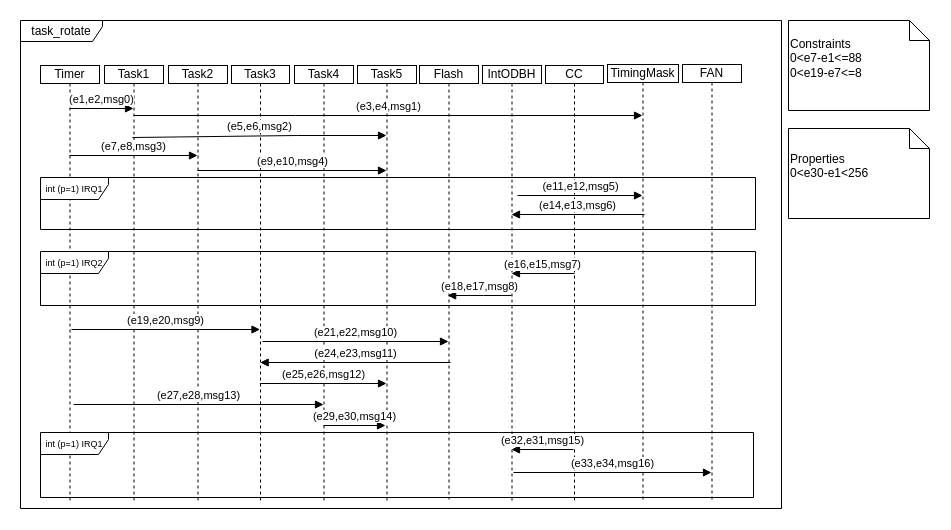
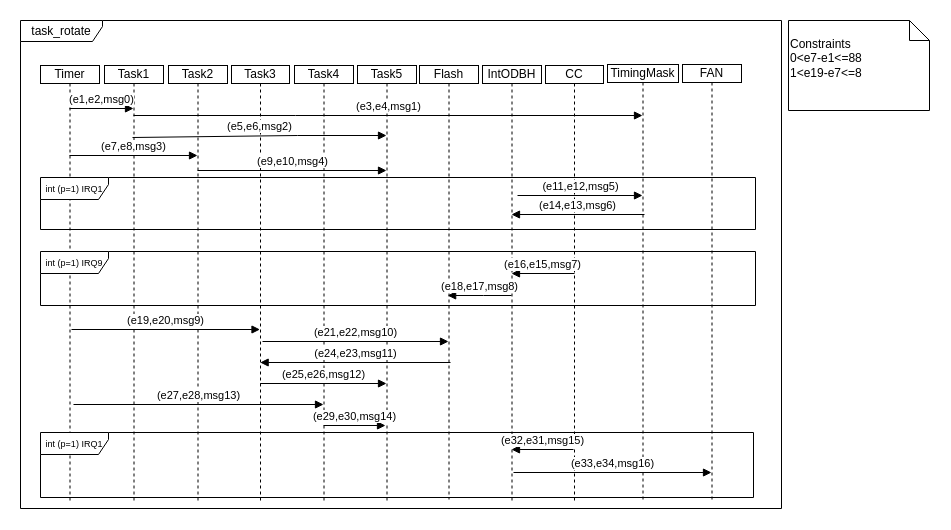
(827, 66) -> (827, 66)
(859, 174) -> none
(75, 263) -> (75, 263)
